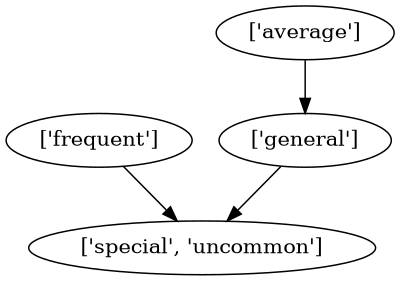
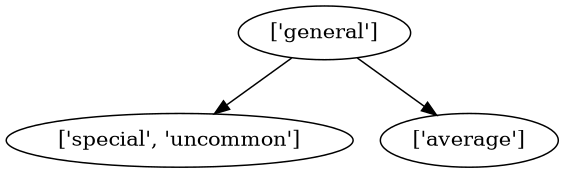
(305, 79) -> (391, 82)
(99, 140) -> none
